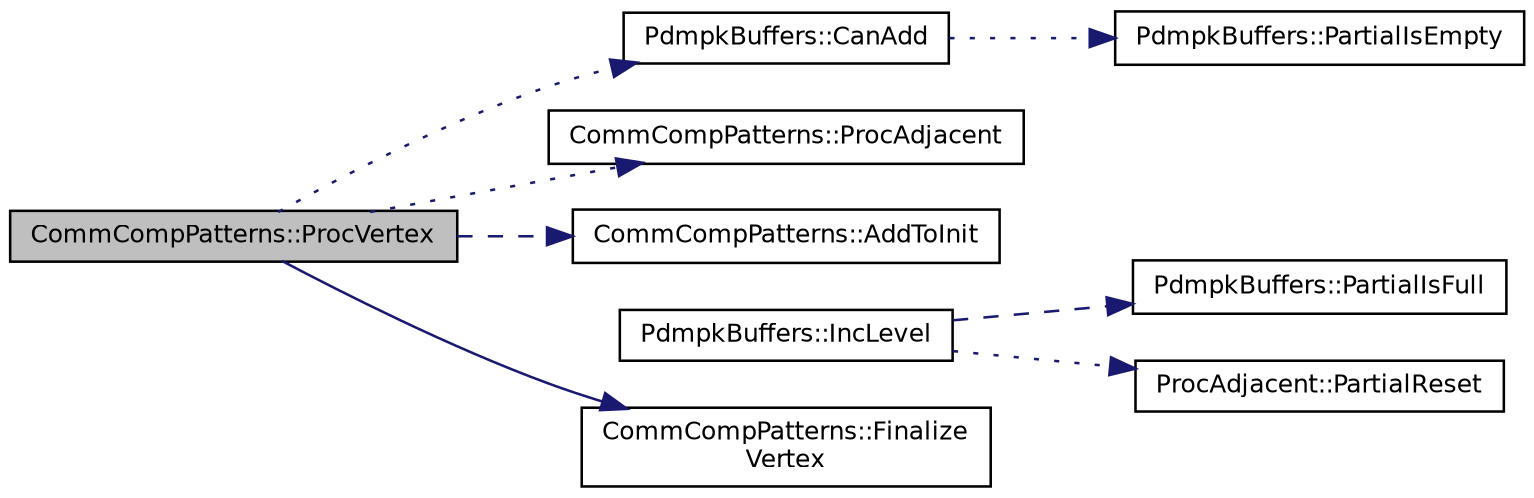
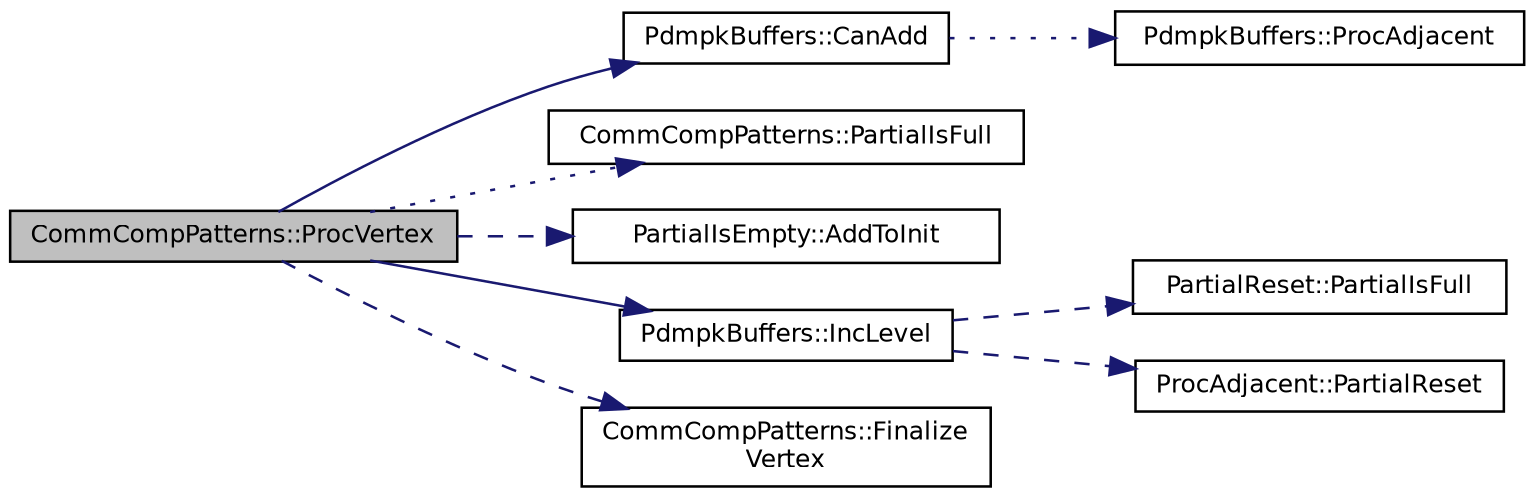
(1320, 38) -> (1320, 38)
(441, 130) -> (441, 130)
(786, 137) -> (786, 137)
(786, 236) -> (786, 236)
none -> (497, 284)
(1320, 287) -> (1320, 287)
(439, 338) -> (439, 338)
(1032, 359) -> (1032, 359)
